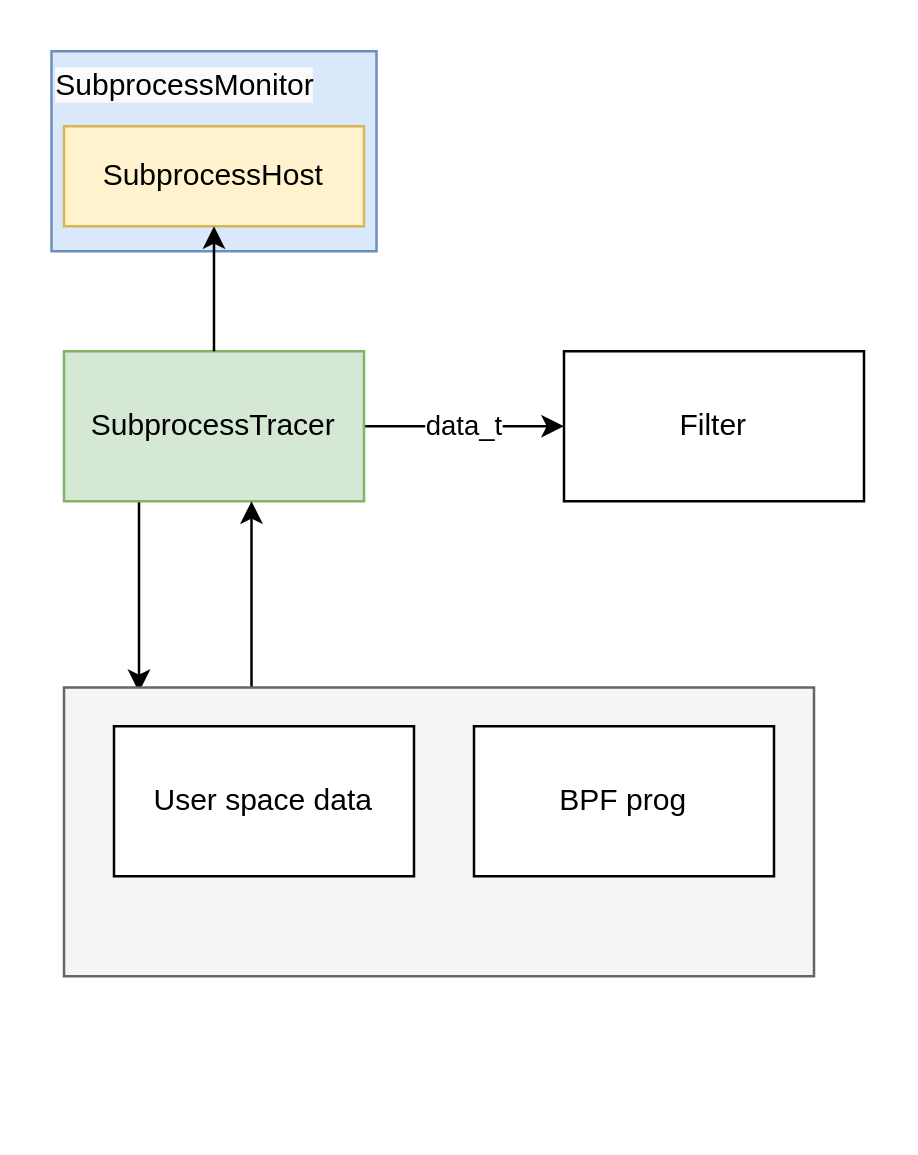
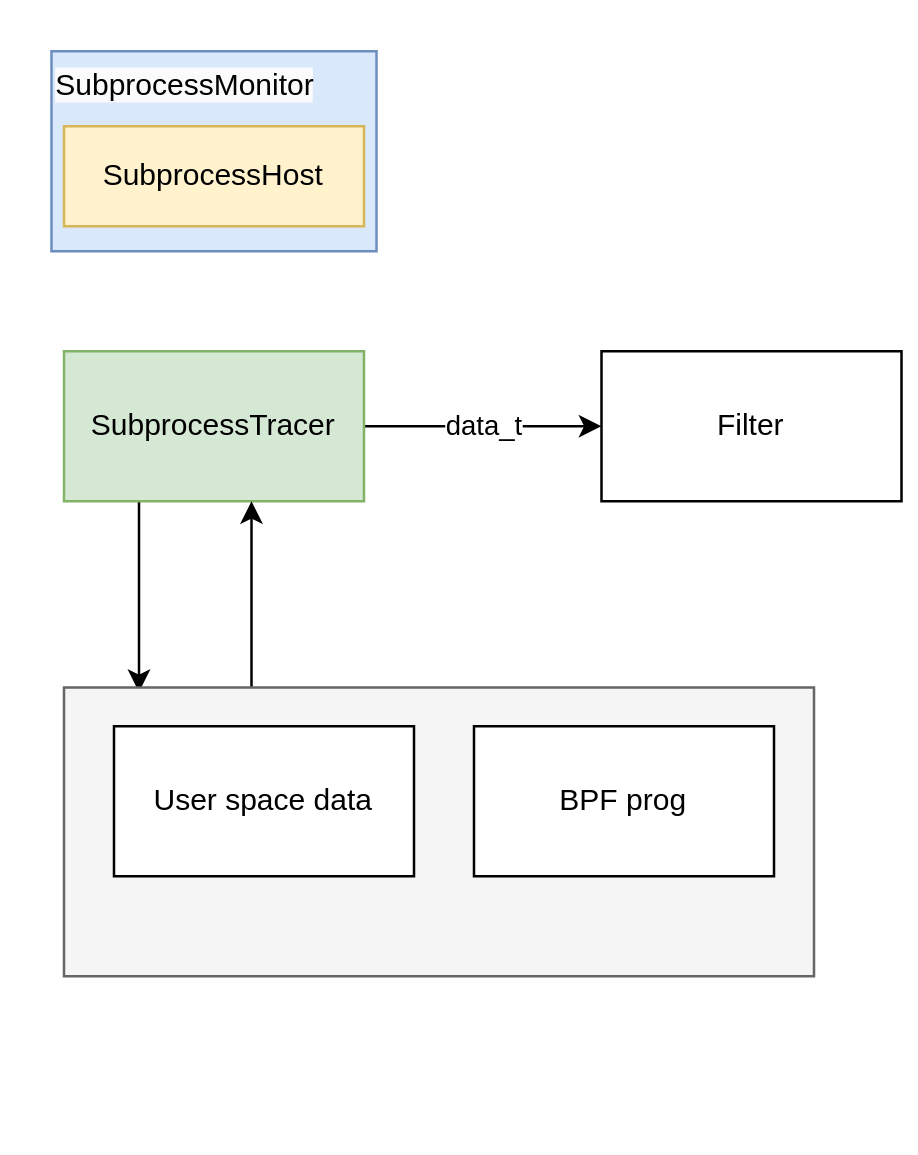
(214, 297) -> none
(714, 426) -> (751, 426)
